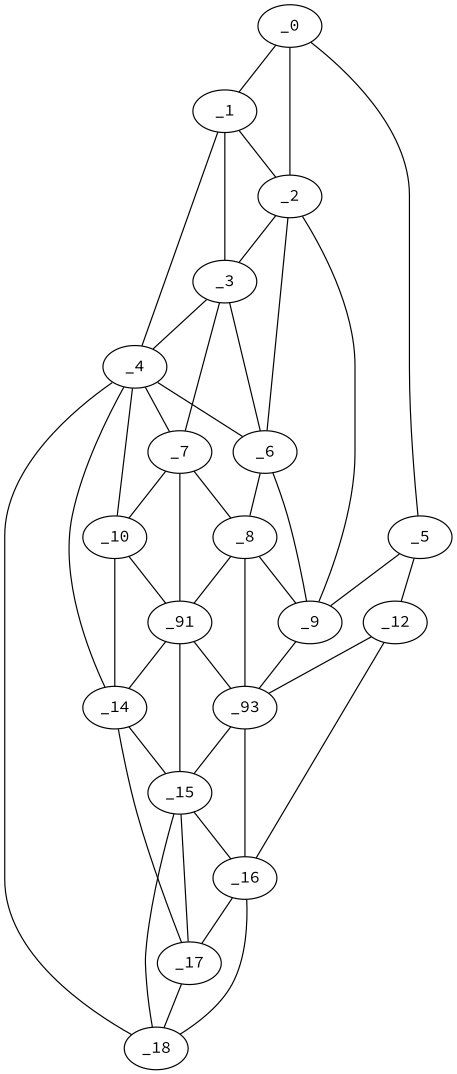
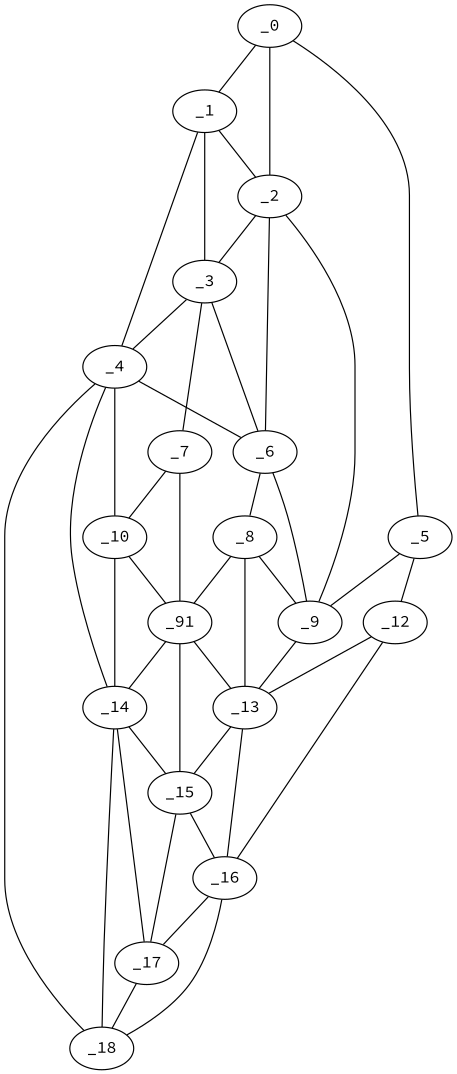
(157, 409) -> none
(212, 495) -> none
(245, 708) -> (245, 708)
(150, 919) -> (107, 878)
